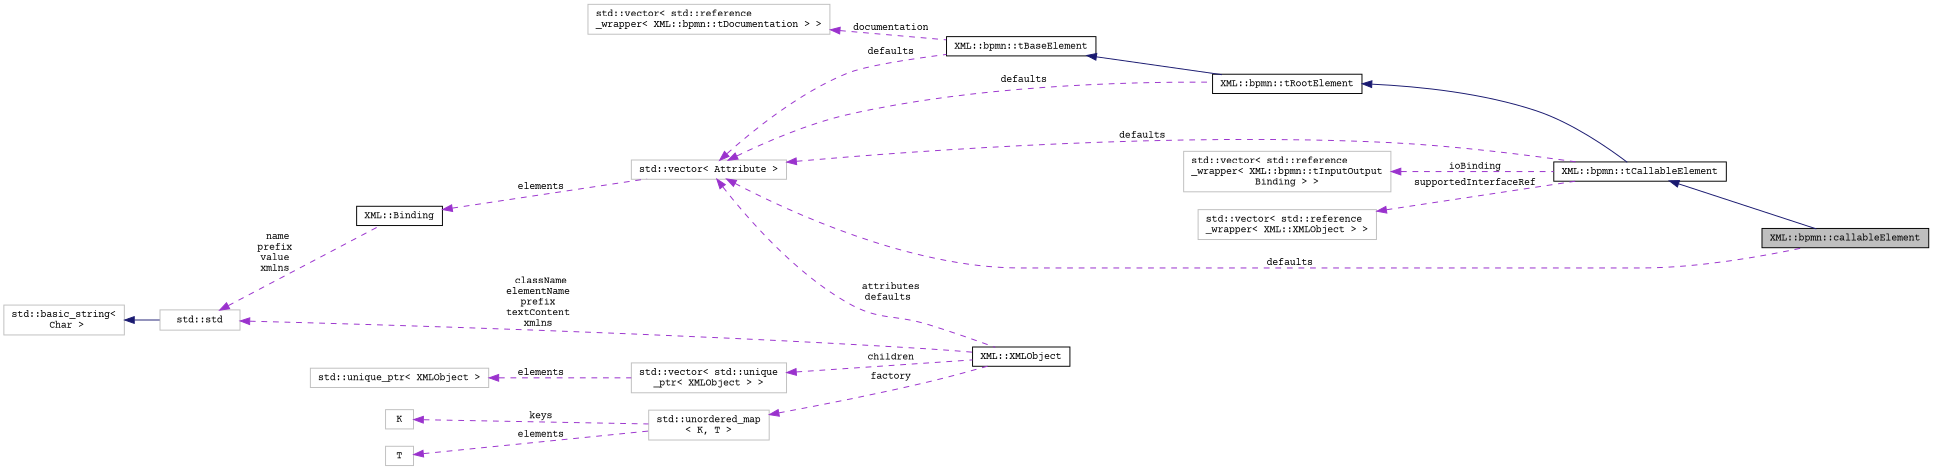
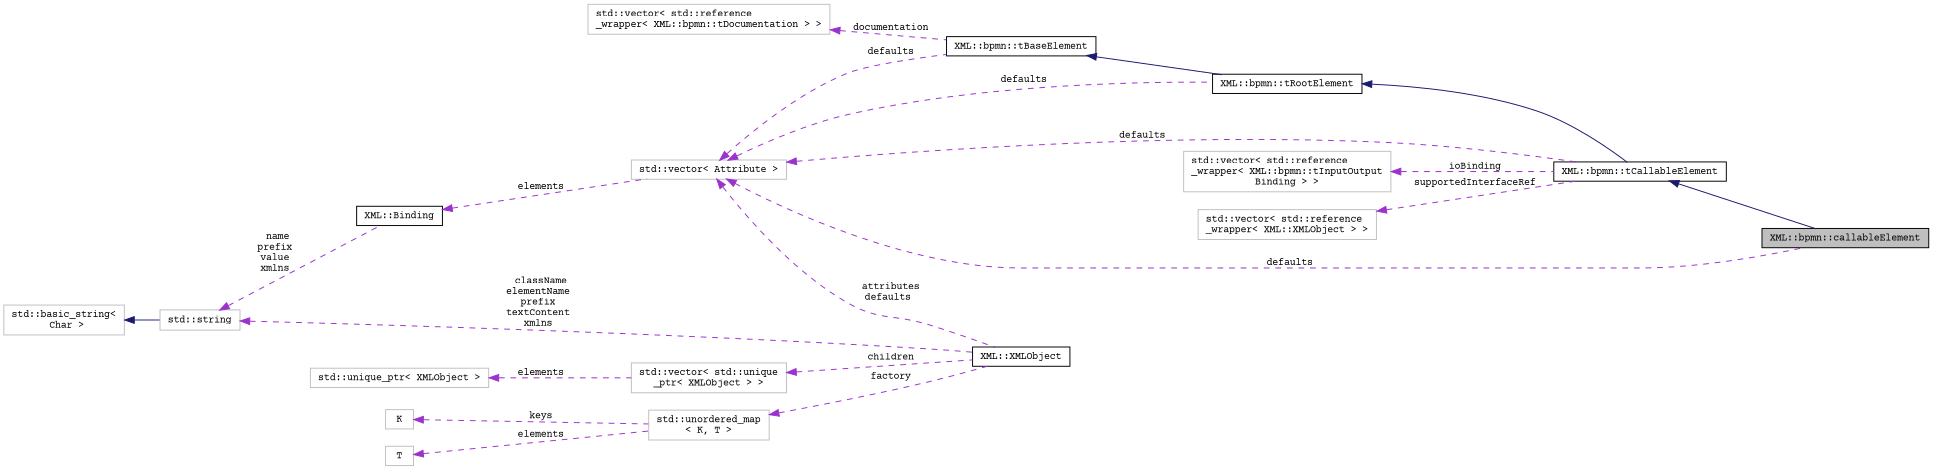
(200, 320) -> (200, 320)
